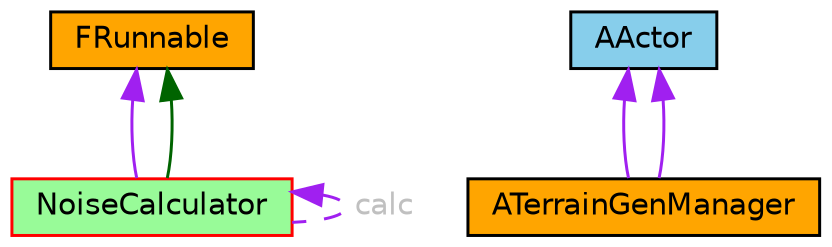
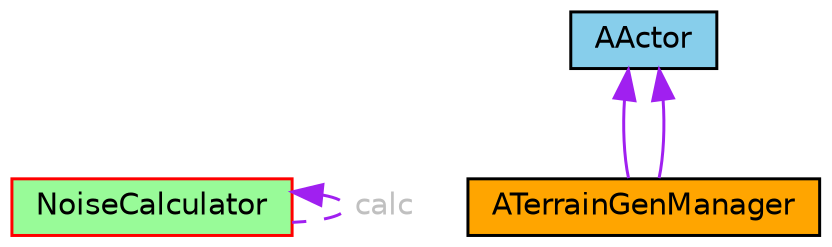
(152, 40) -> none
